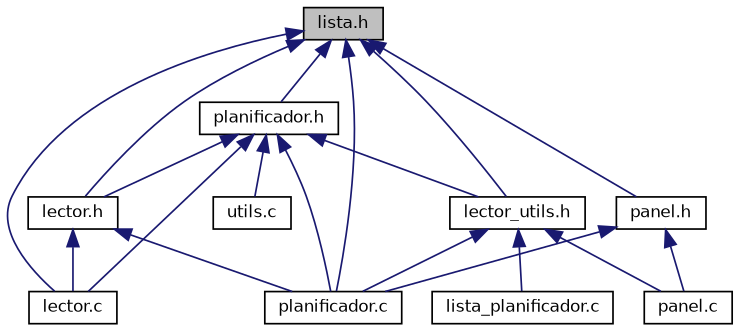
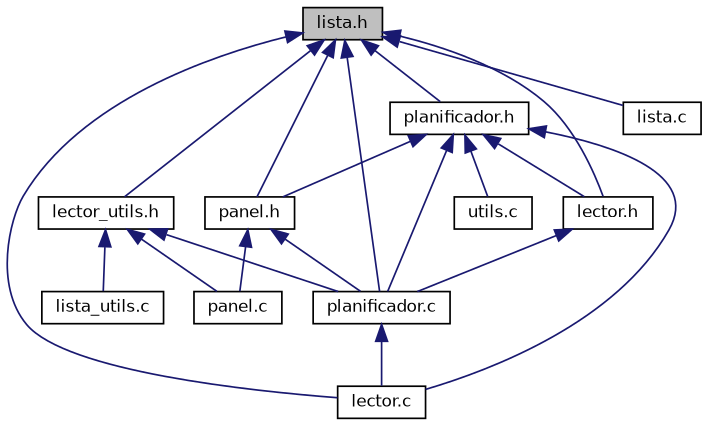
none -> (662, 118)
(401, 169) -> (347, 169)
(73, 269) -> (382, 364)
(523, 308) -> (103, 308)
